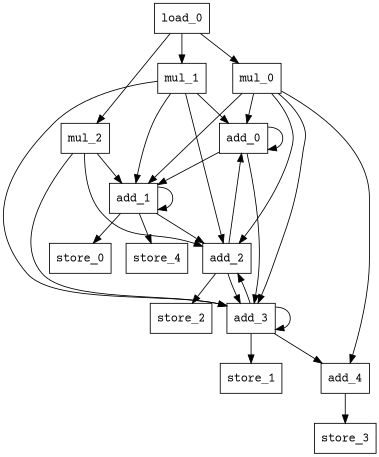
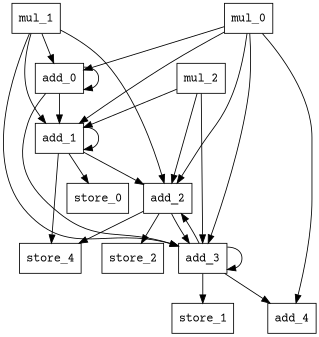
(182, 18) -> none
(235, 203) -> (115, 225)
(345, 438) -> none
